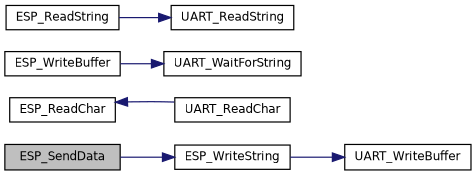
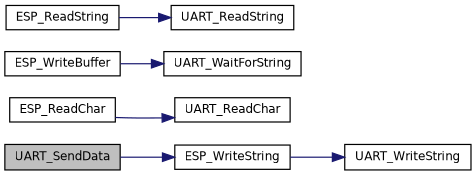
(151, 102) -> (139, 118)
(63, 157) -> (63, 157)
(408, 157) -> (408, 157)
